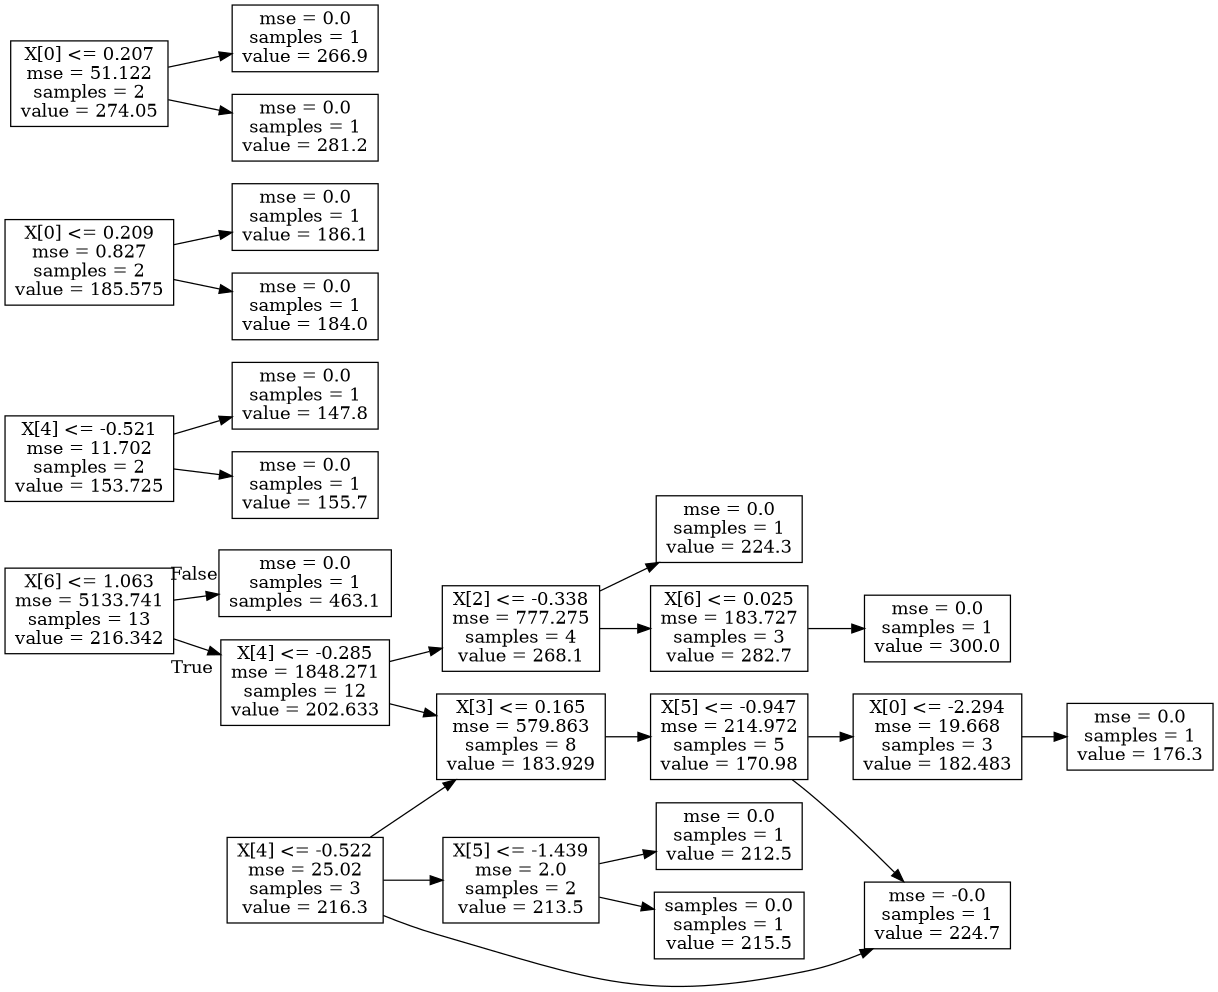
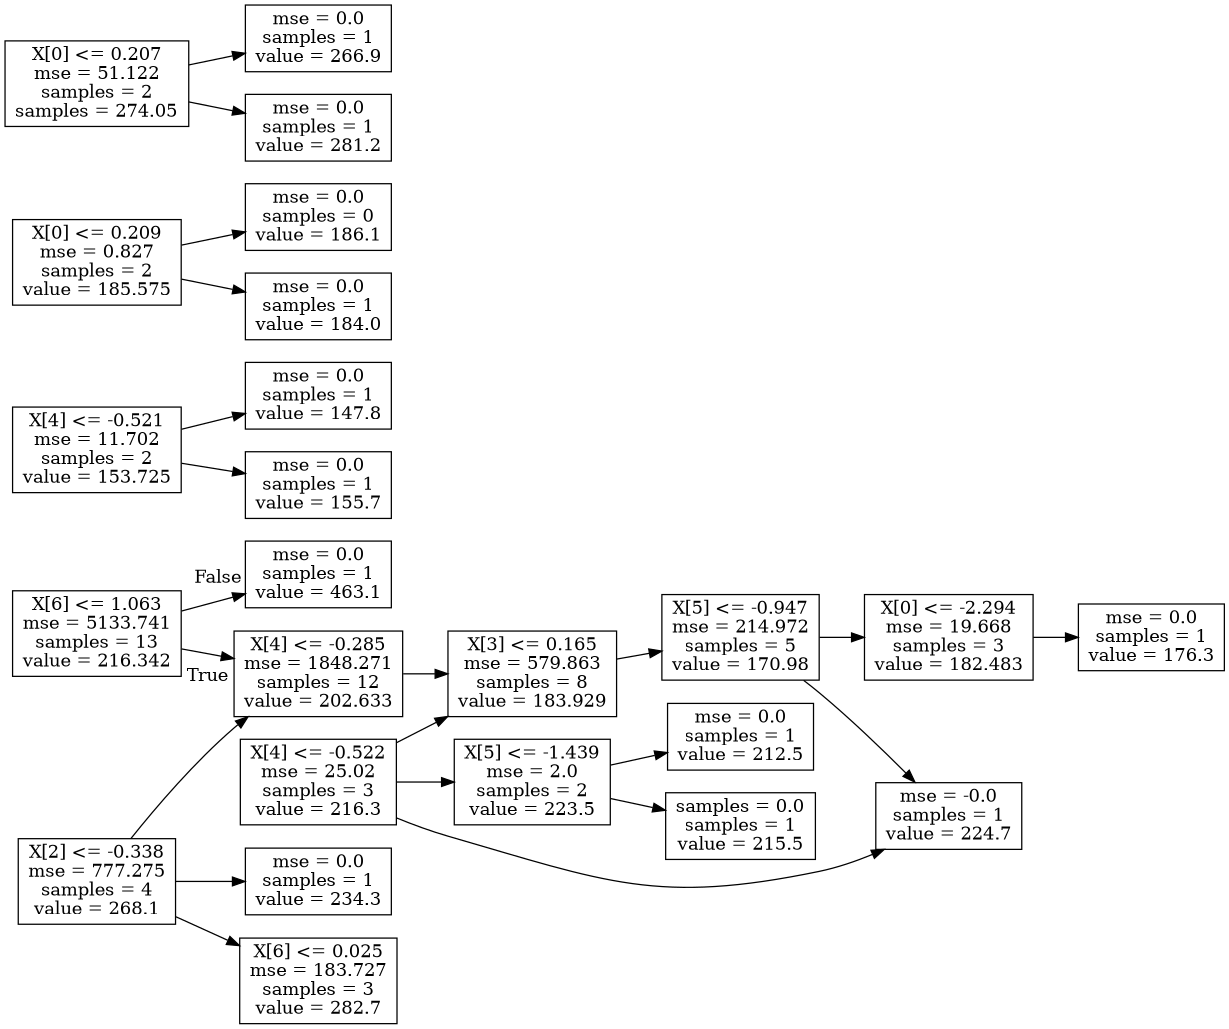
(89, 84) -> (97, 84)
(305, 217) -> (318, 217)
(729, 529) -> (318, 881)
(305, 583) -> (318, 574)
(937, 629) -> none
(409, 657) -> (182, 779)
(521, 880) -> (532, 782)
